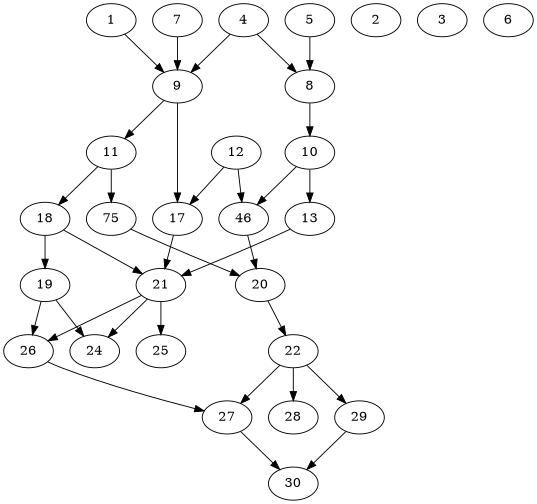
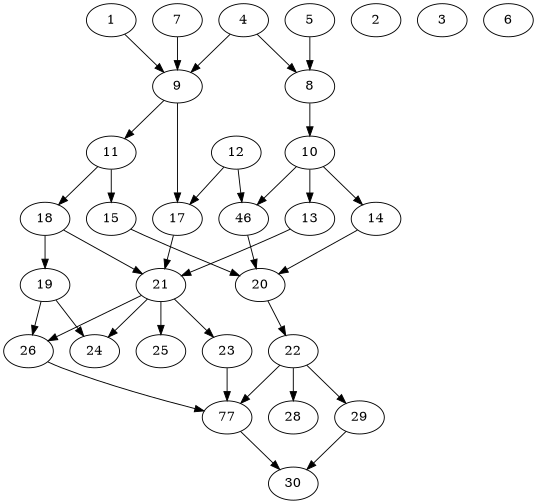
(111, 219) -> (111, 219)
none -> (376, 219)
none -> (227, 351)
(227, 417) -> (227, 417)
